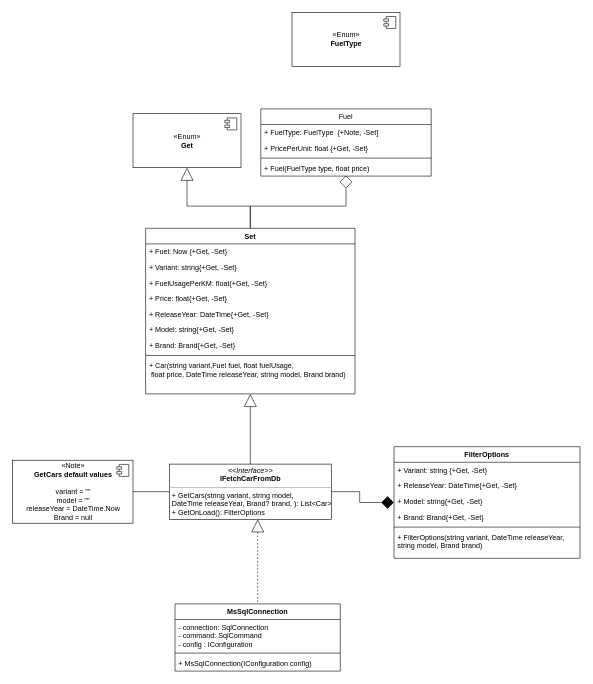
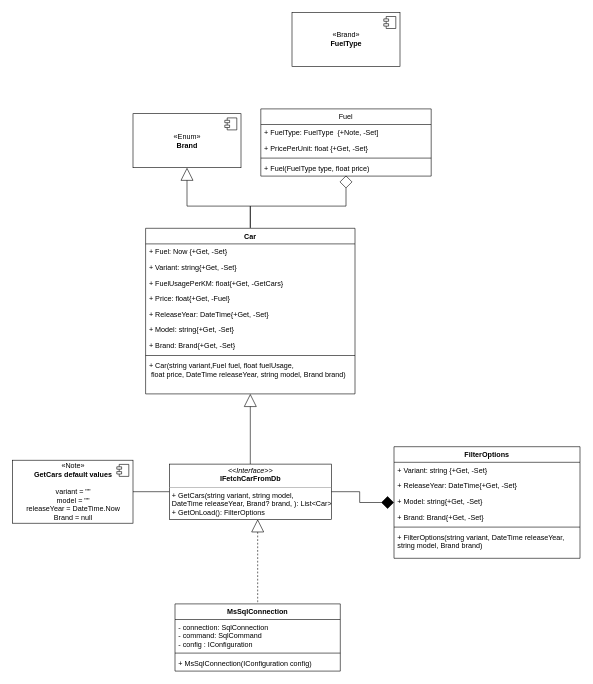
(346, 39) -> (346, 39)
(187, 141) -> (187, 141)
(250, 236) -> (250, 236)
(213, 283) -> (221, 283)
(195, 299) -> (196, 299)
